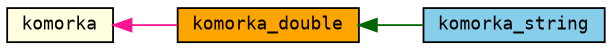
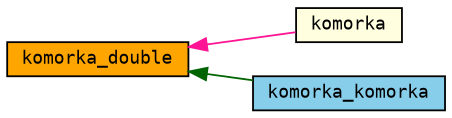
(155, 25) -> (251, 38)
(514, 25) -> (349, 93)
